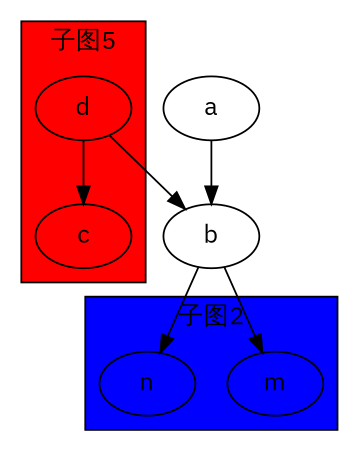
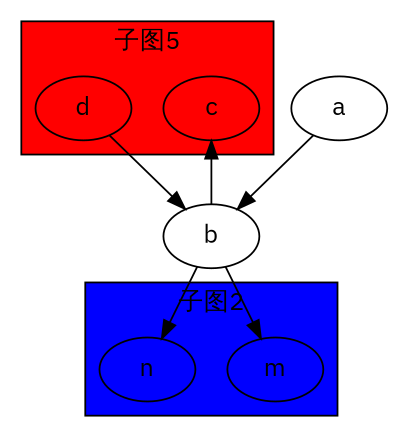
(83, 164) -> (211, 181)
